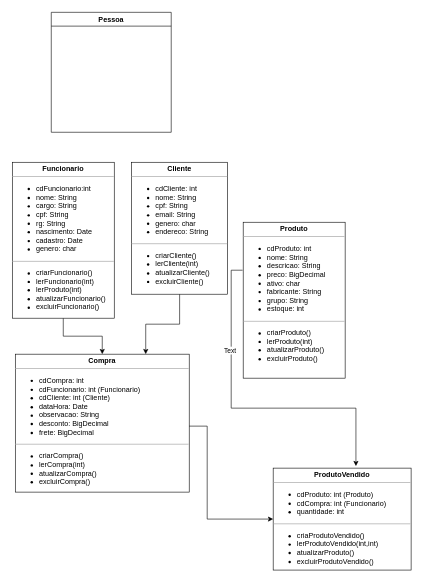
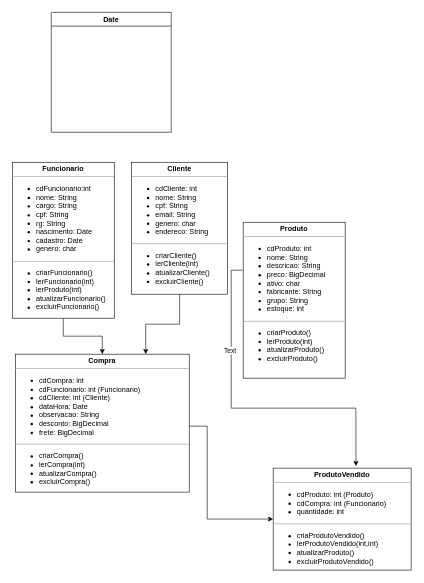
(111, 20) -> (111, 20)
